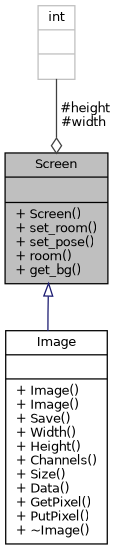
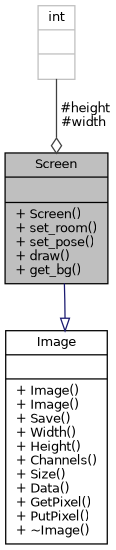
(44, 256) -> (43, 256)
(48, 314) -> (65, 301)
